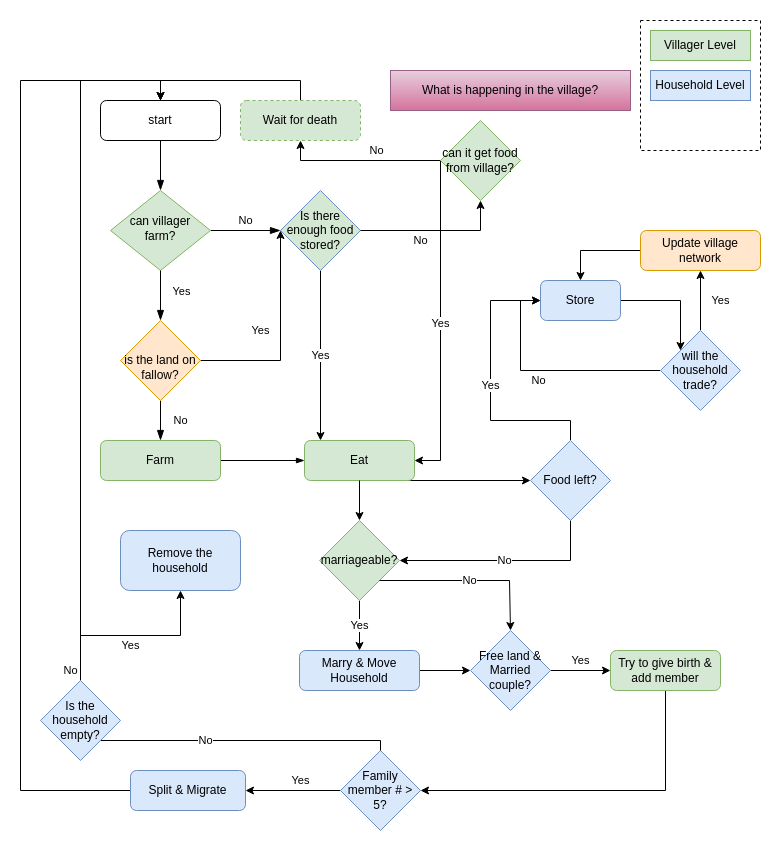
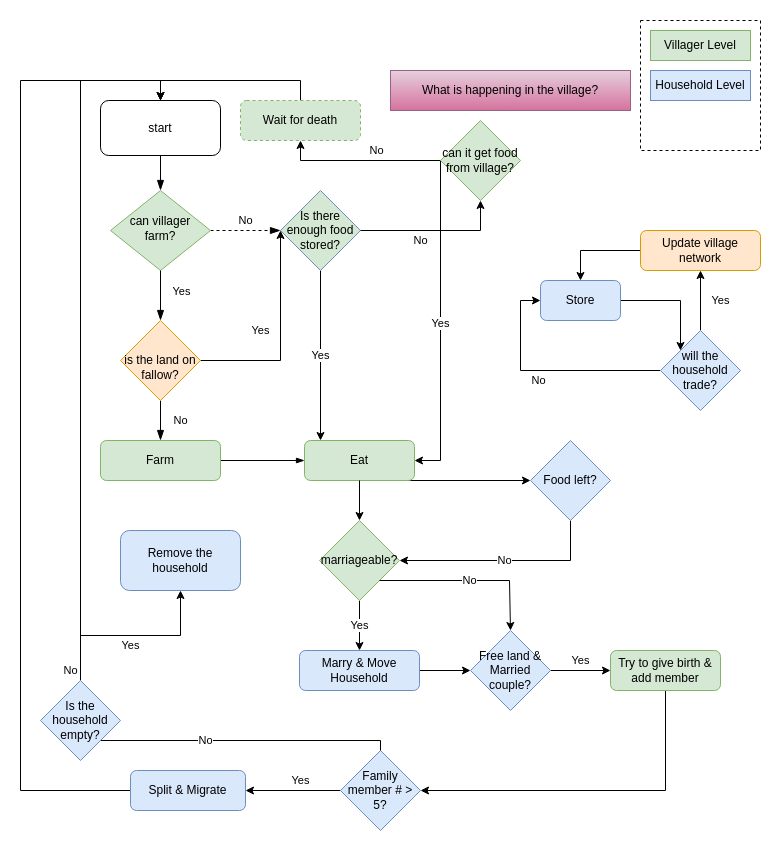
(161, 121) -> (161, 128)
(241, 231) -> (241, 231)
(491, 398) -> none
